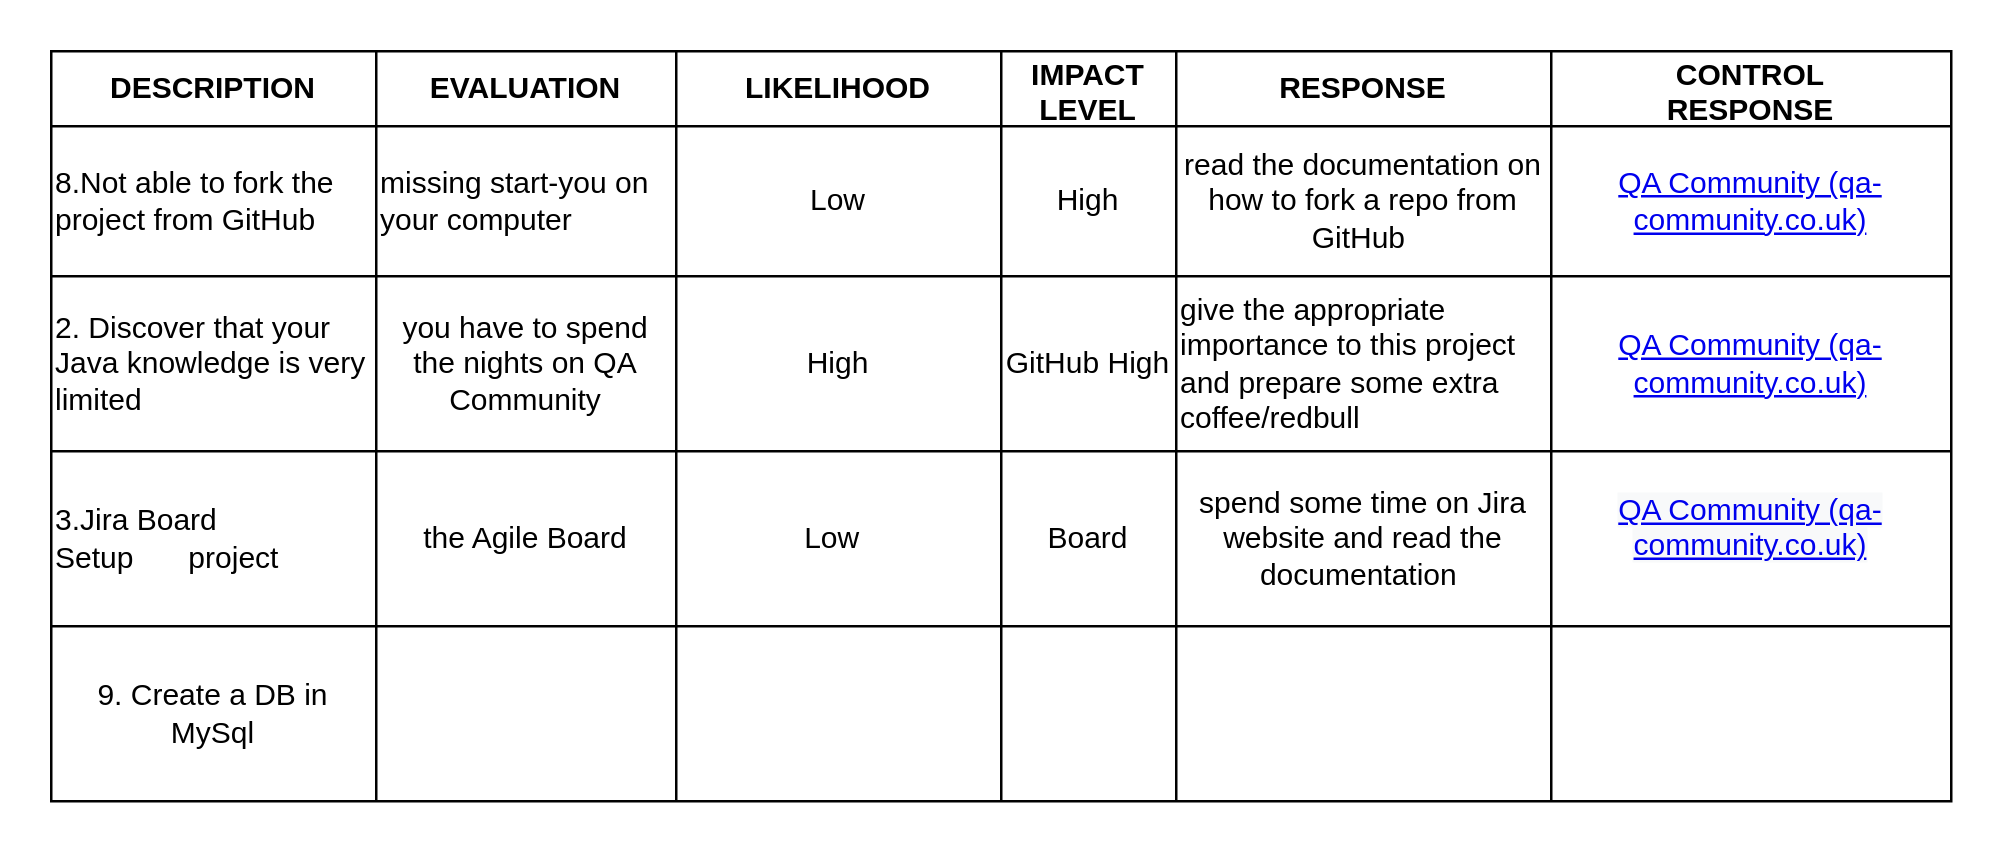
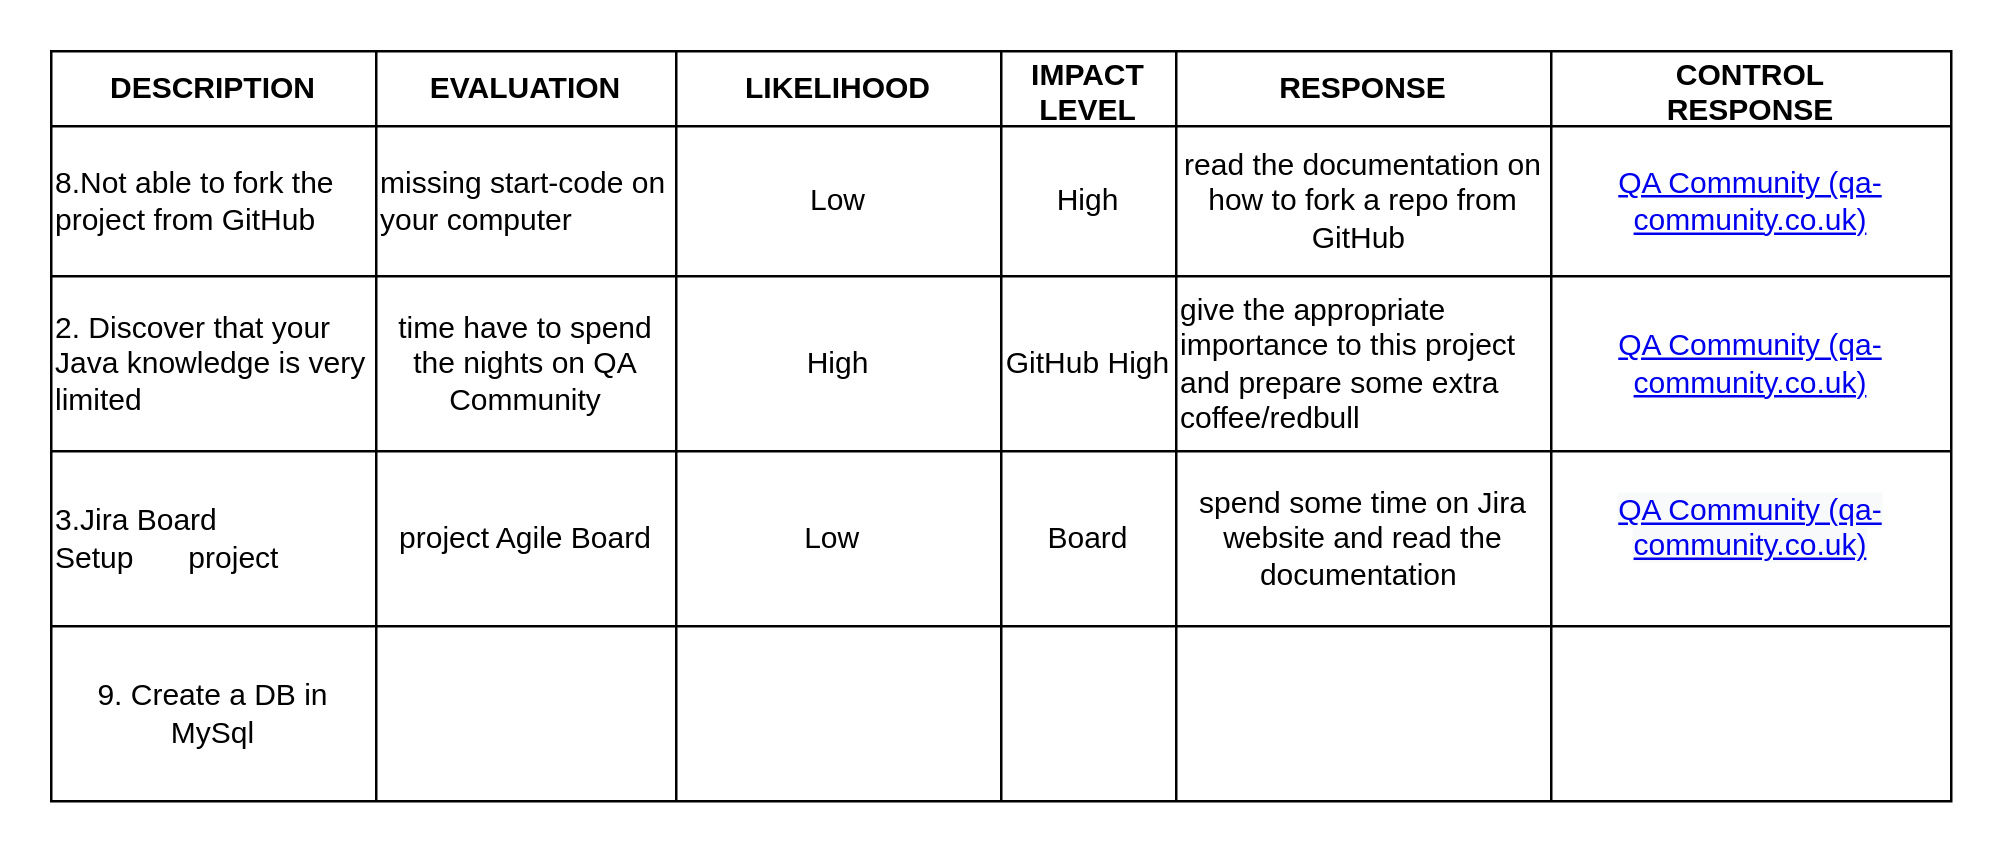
(529, 201) -> (529, 201)
(526, 364) -> (526, 364)
(526, 539) -> (526, 539)
